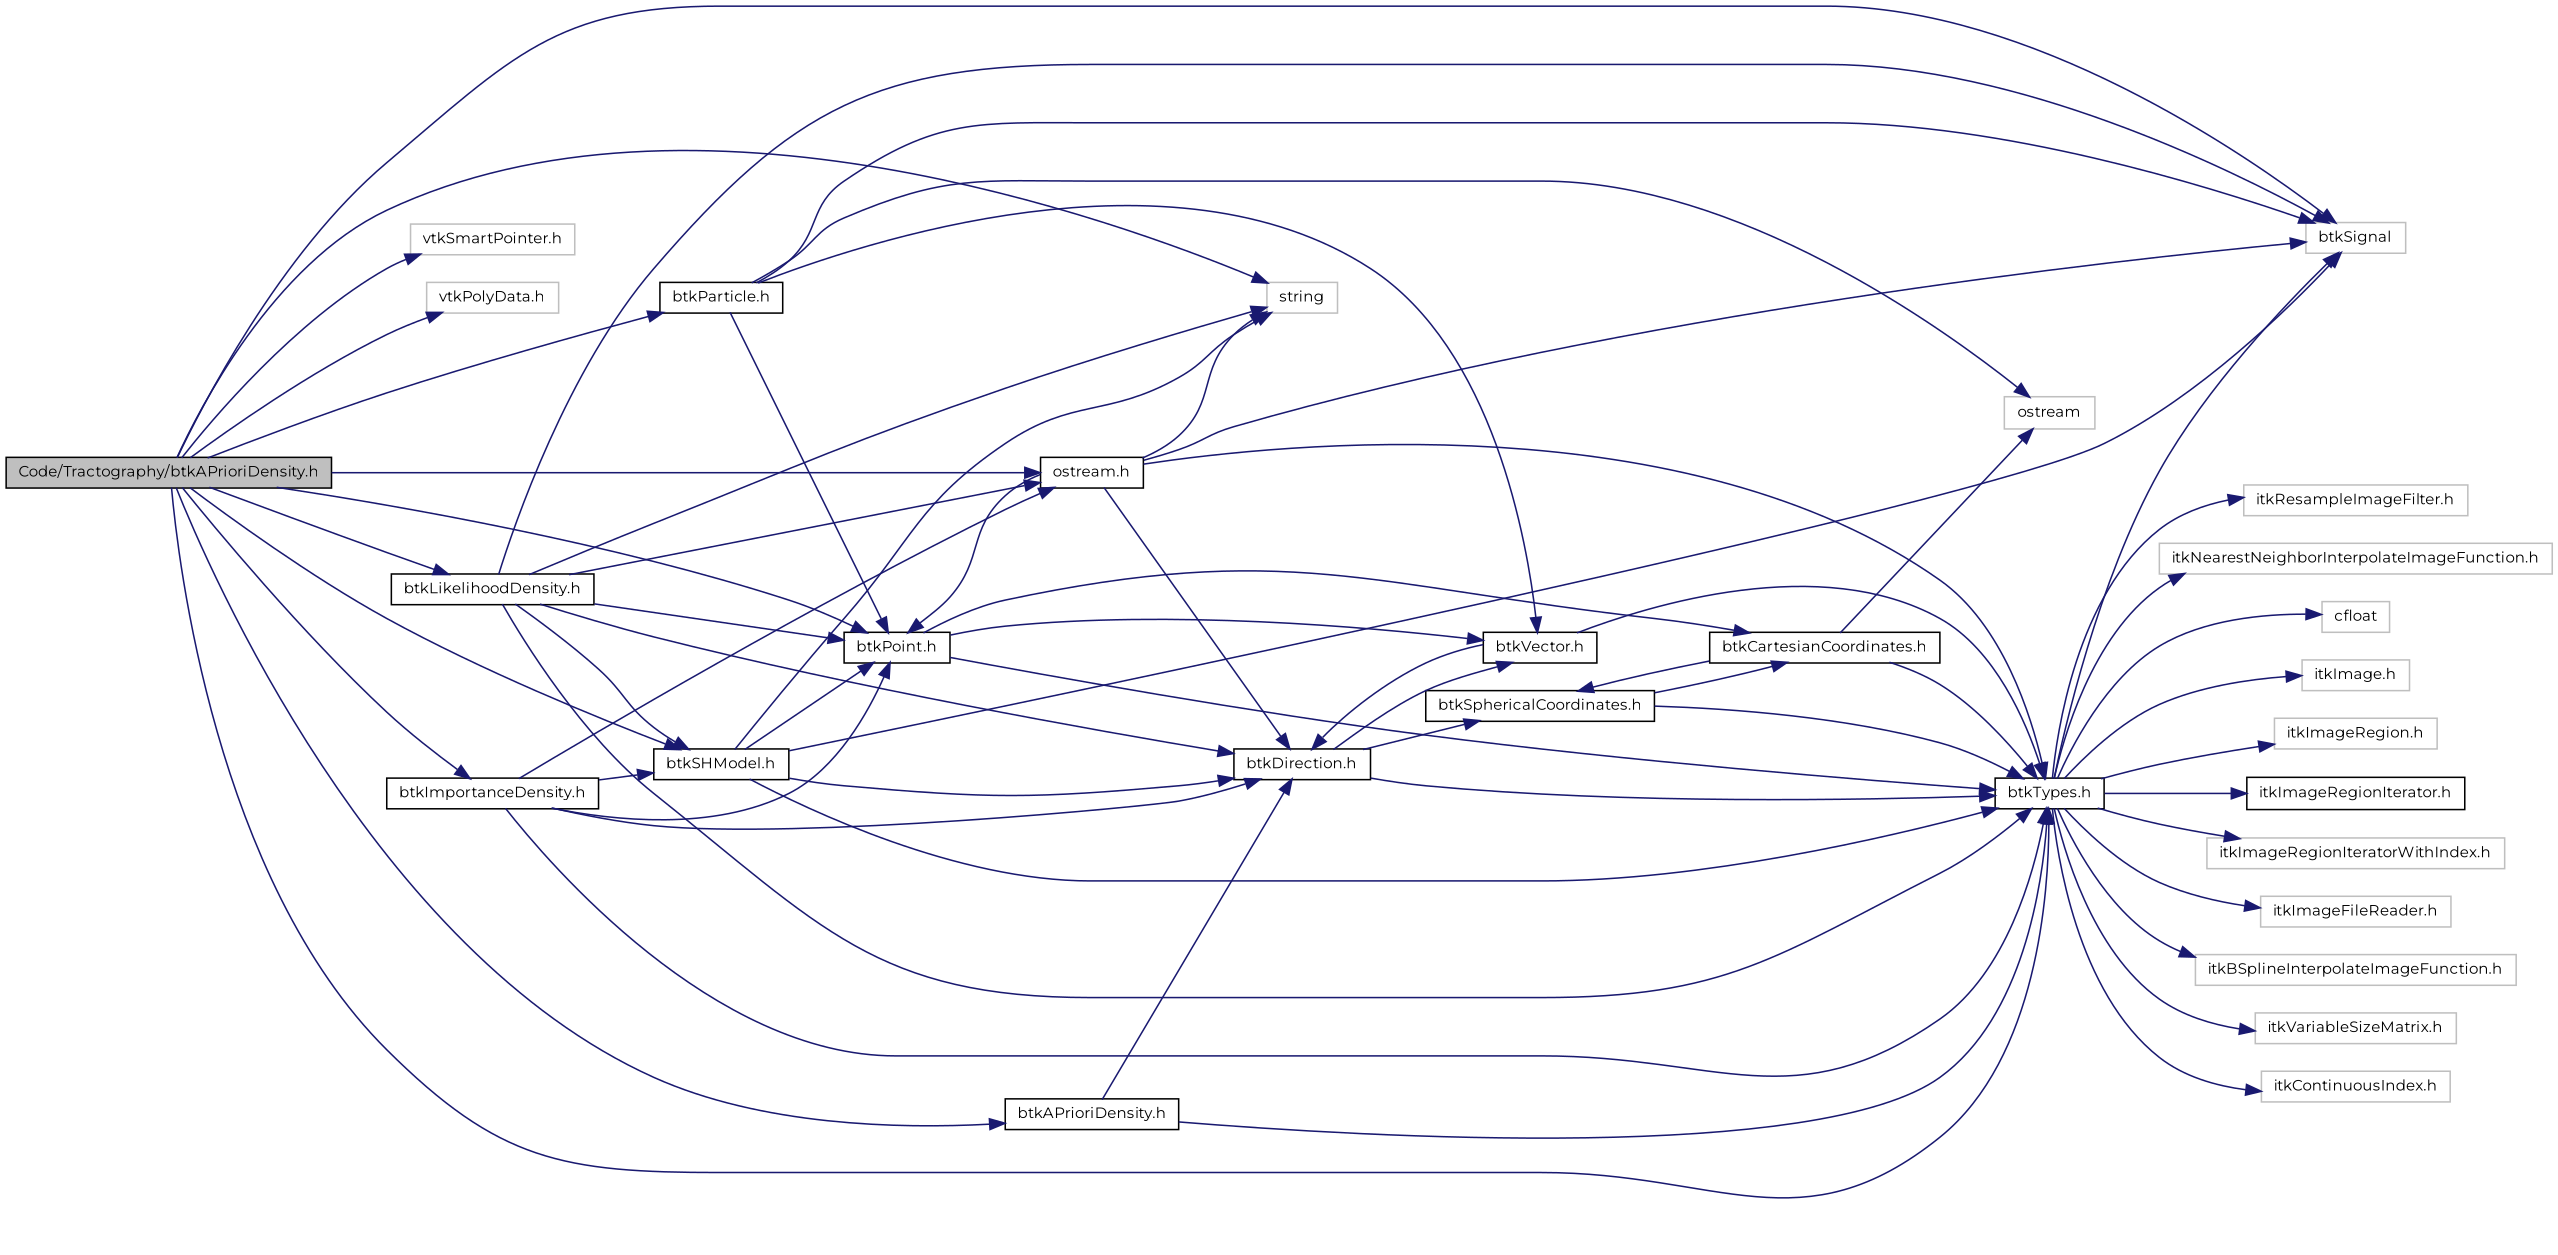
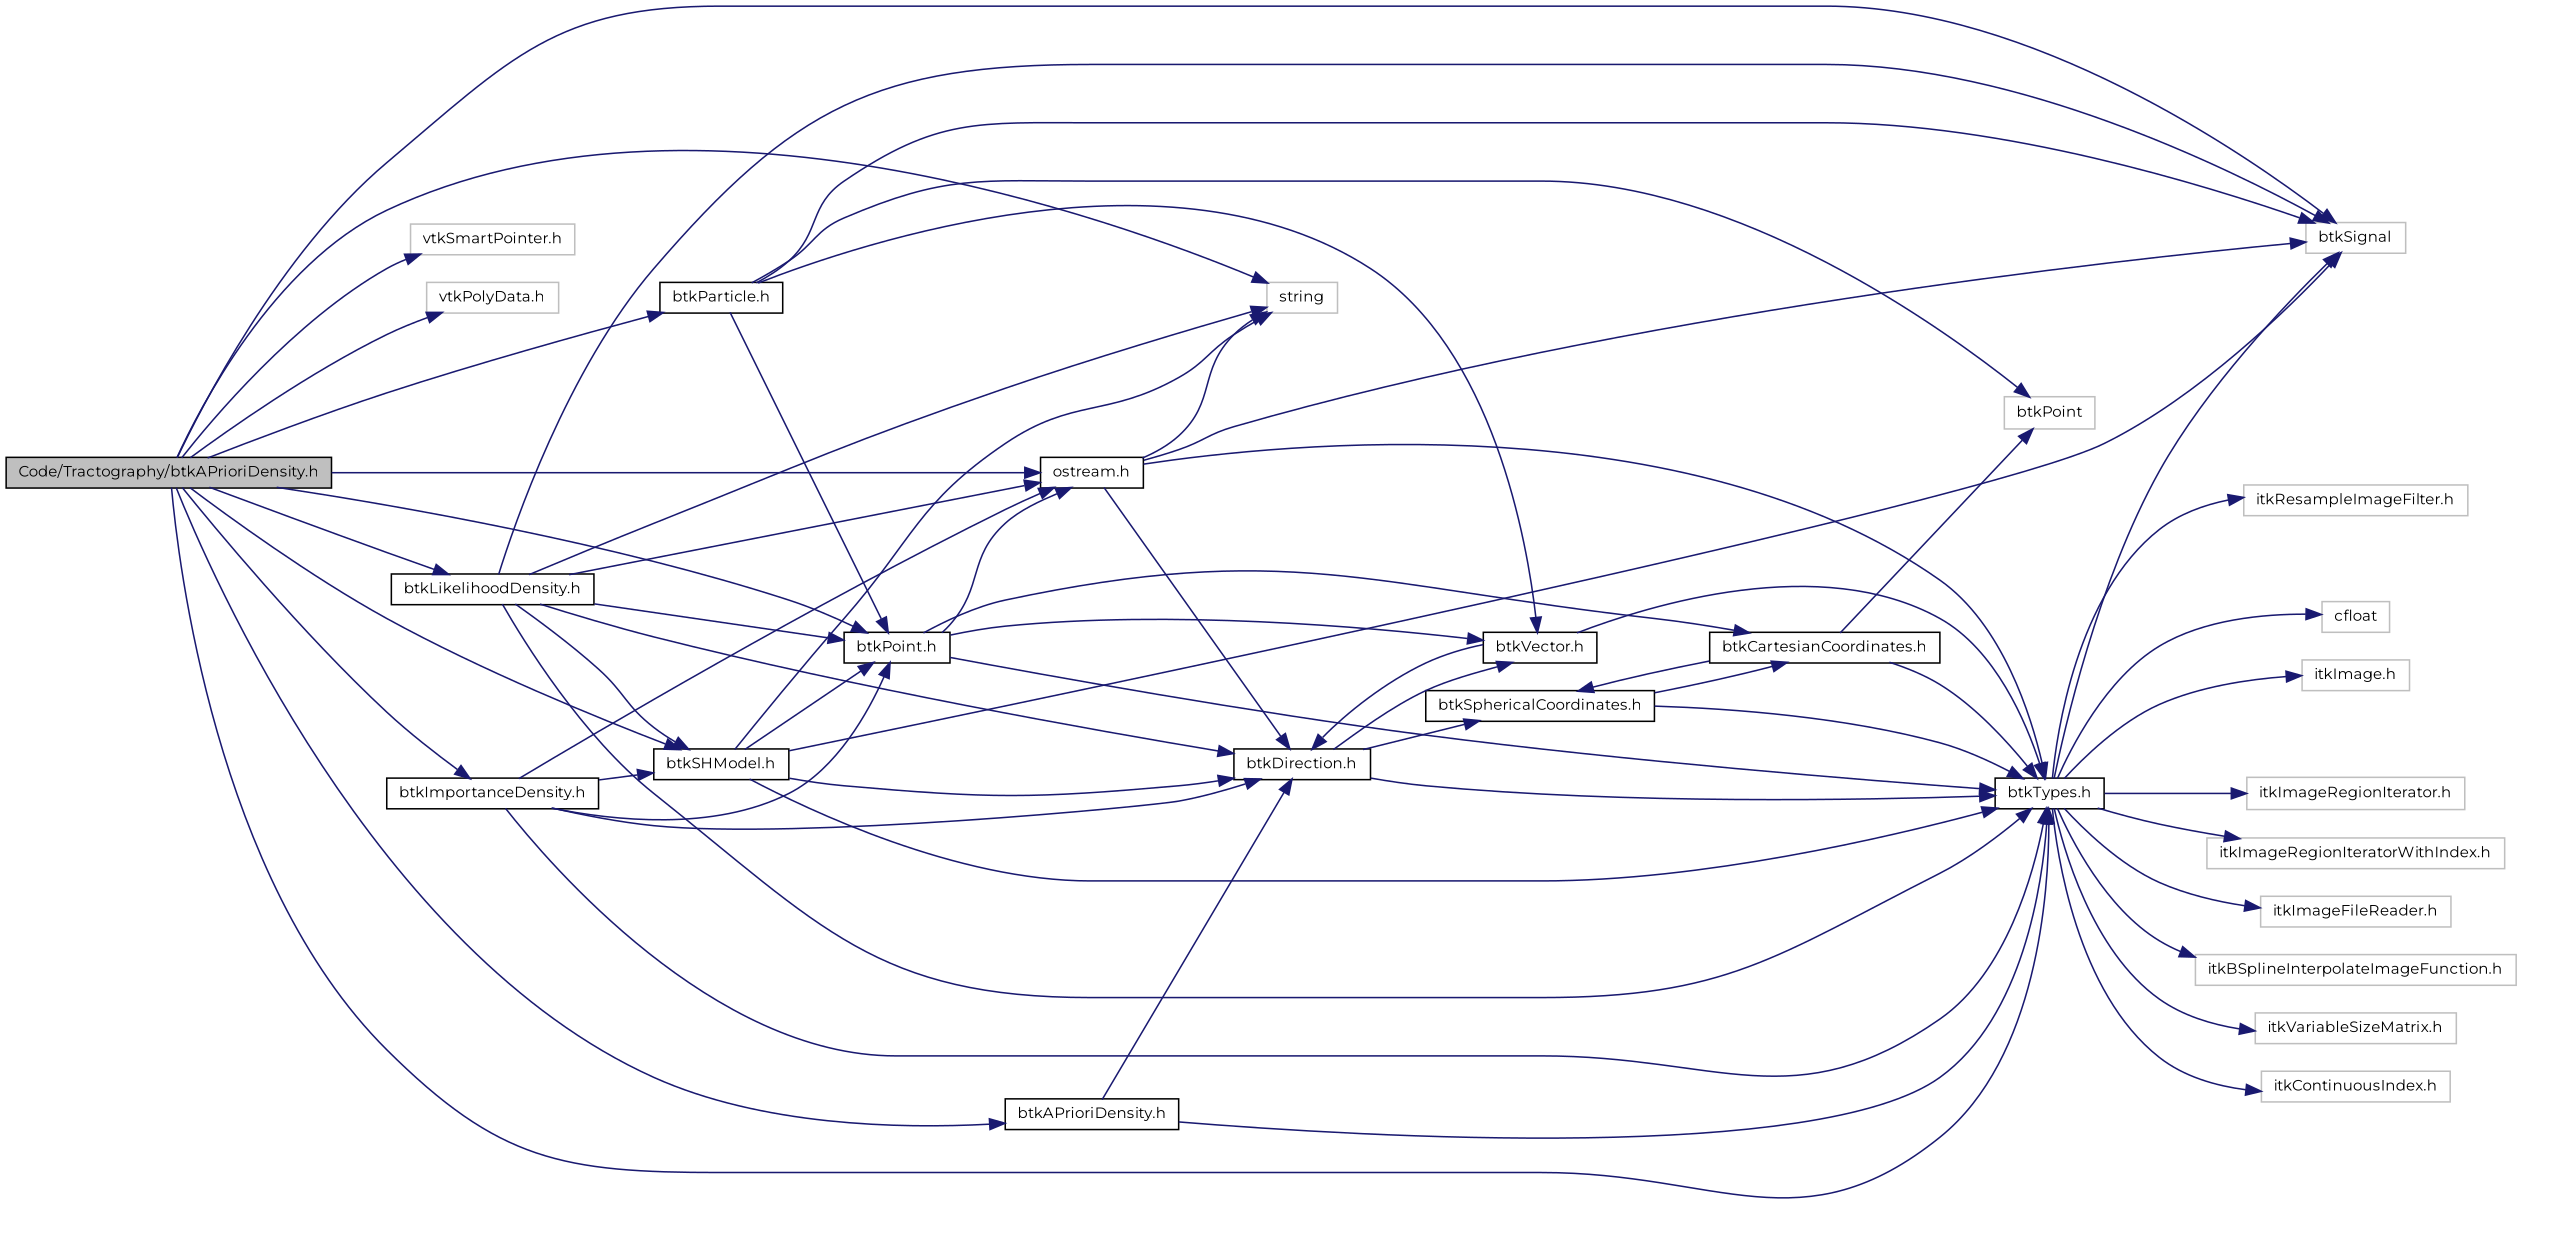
(2050, 413) -> (2050, 413)
(976, 545) -> (985, 550)
(2356, 559) -> none
(2356, 734) -> none
(2356, 793) -> (2356, 793)
